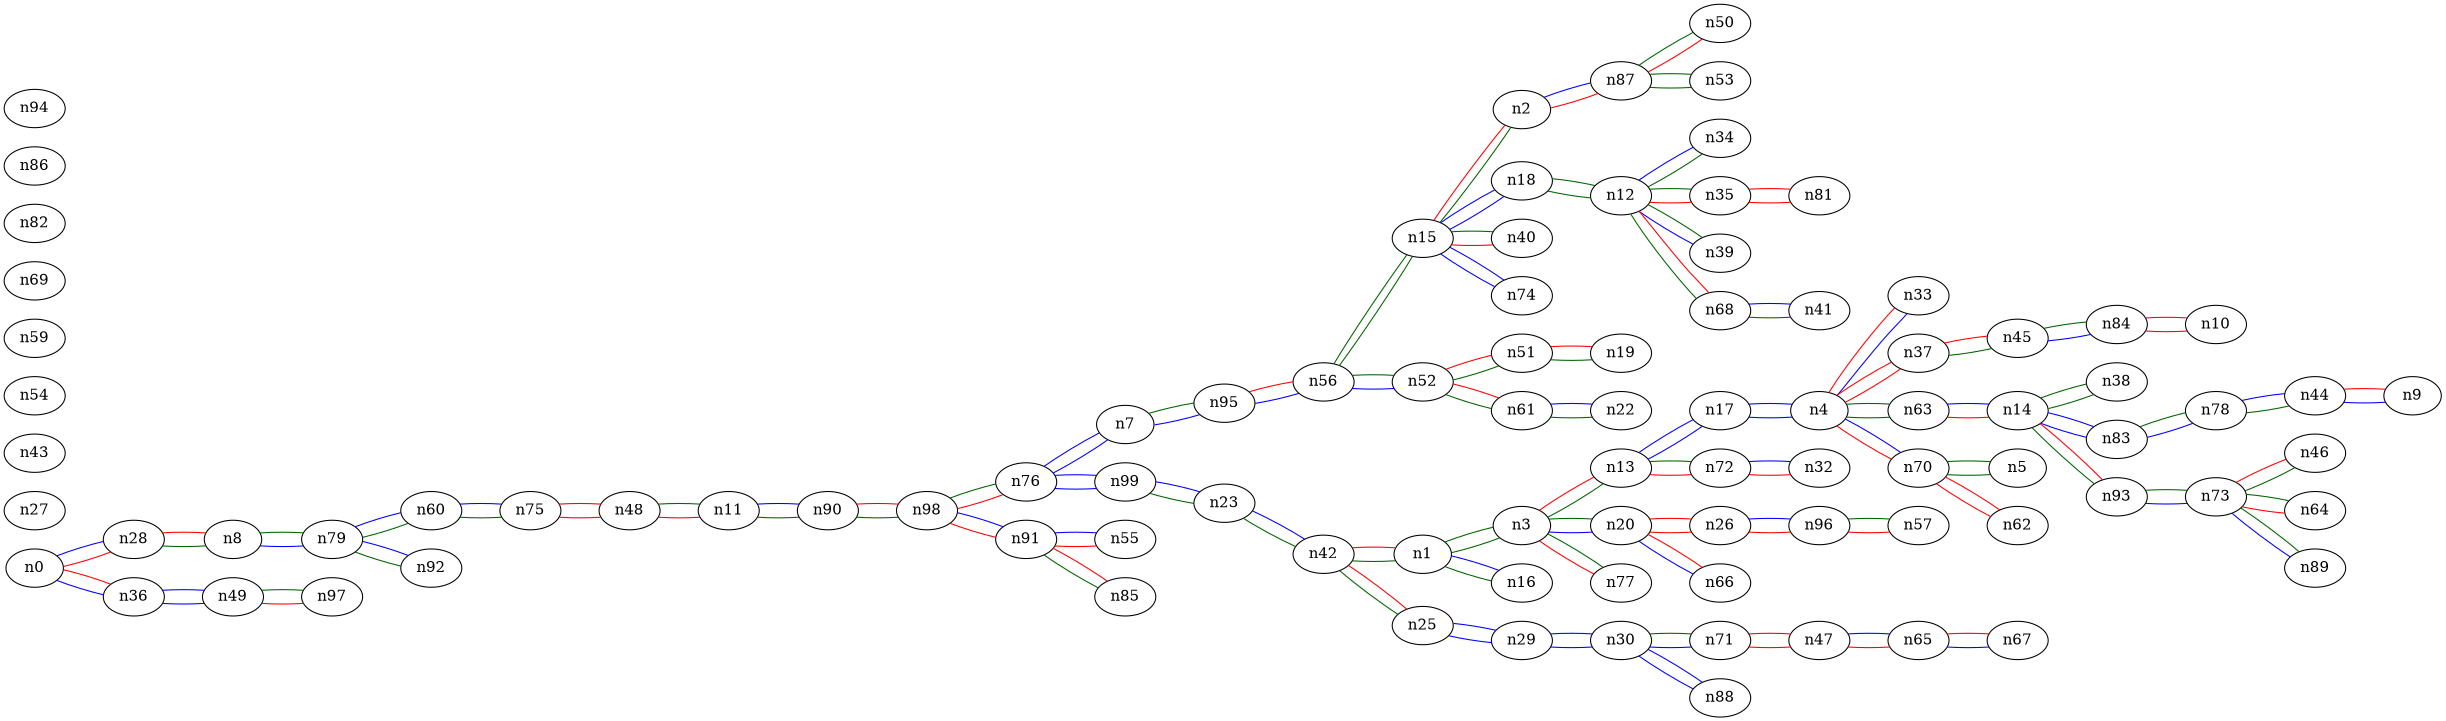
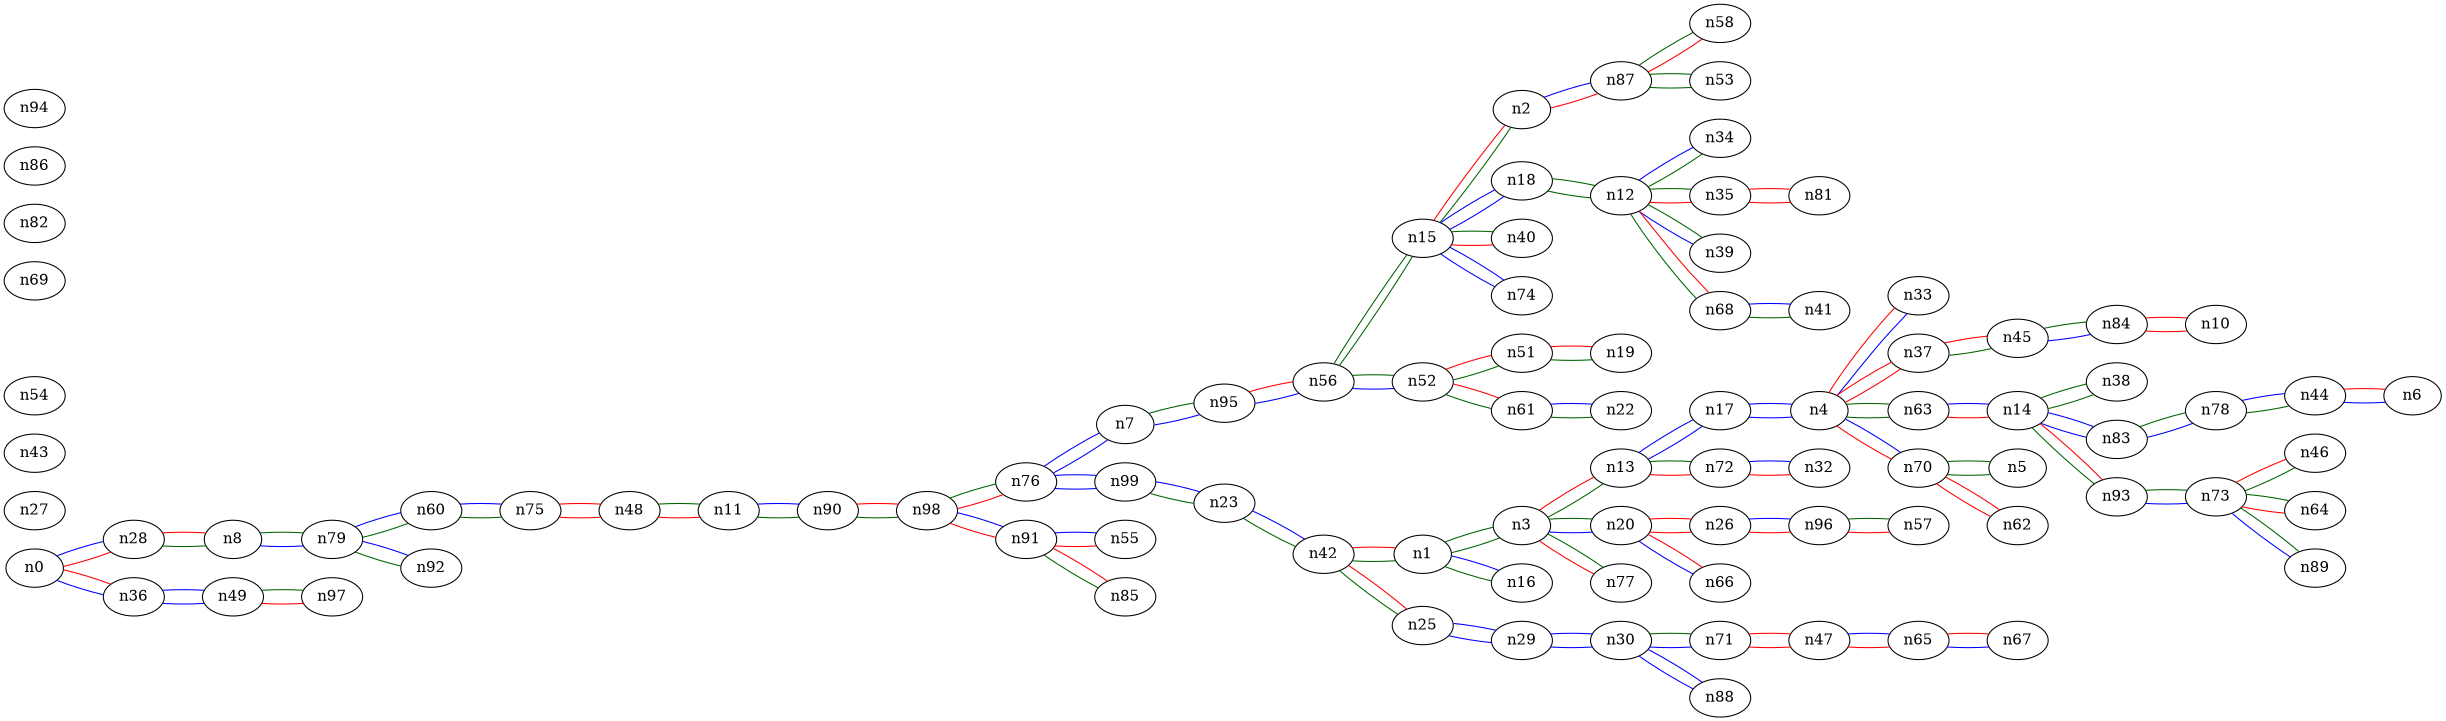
(1720, 23) -> (1720, 23)
(35, 338) -> none
(2413, 396) -> (2413, 396)
